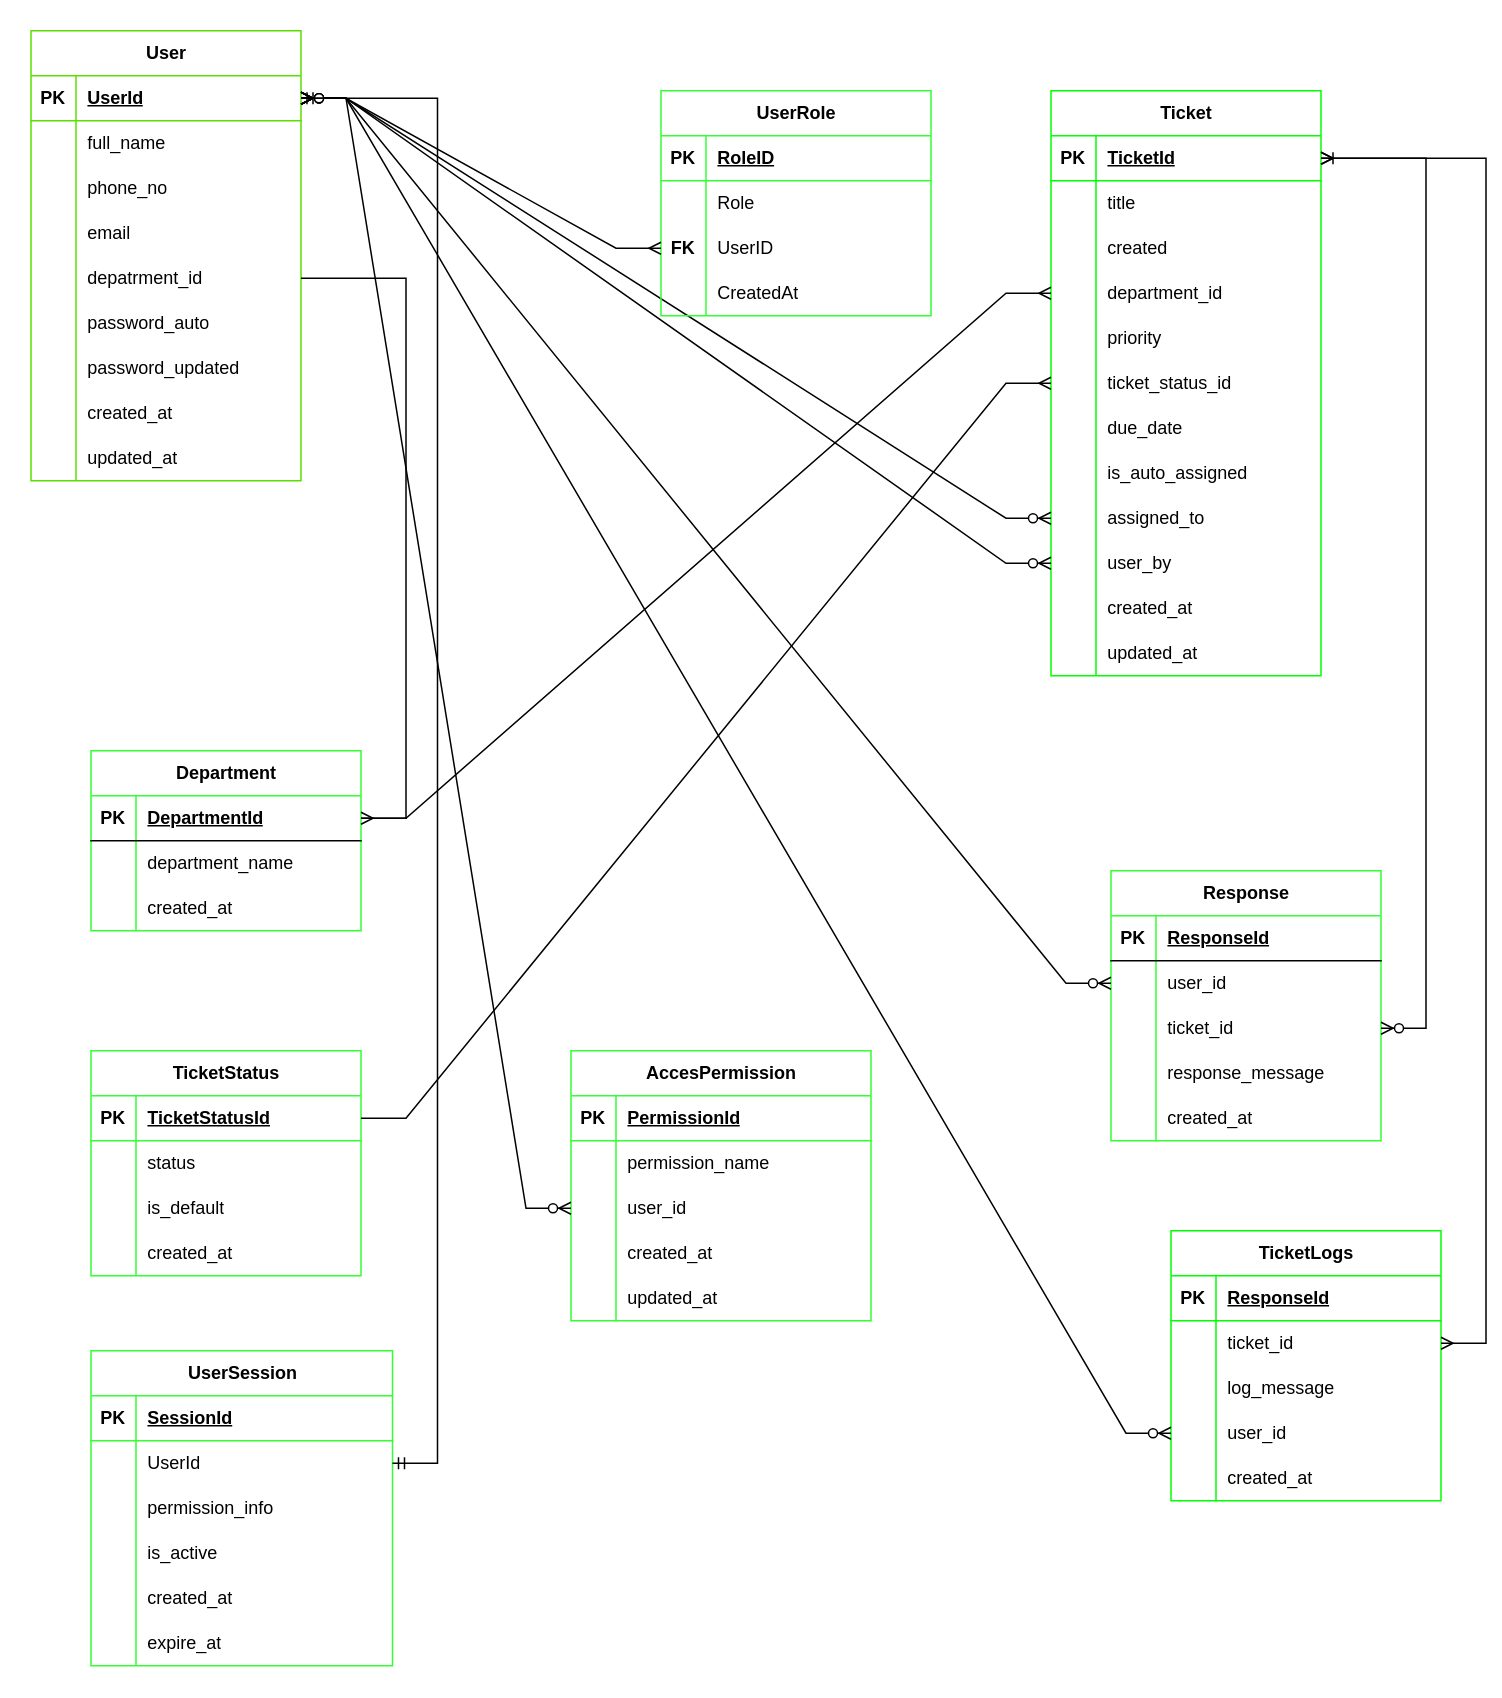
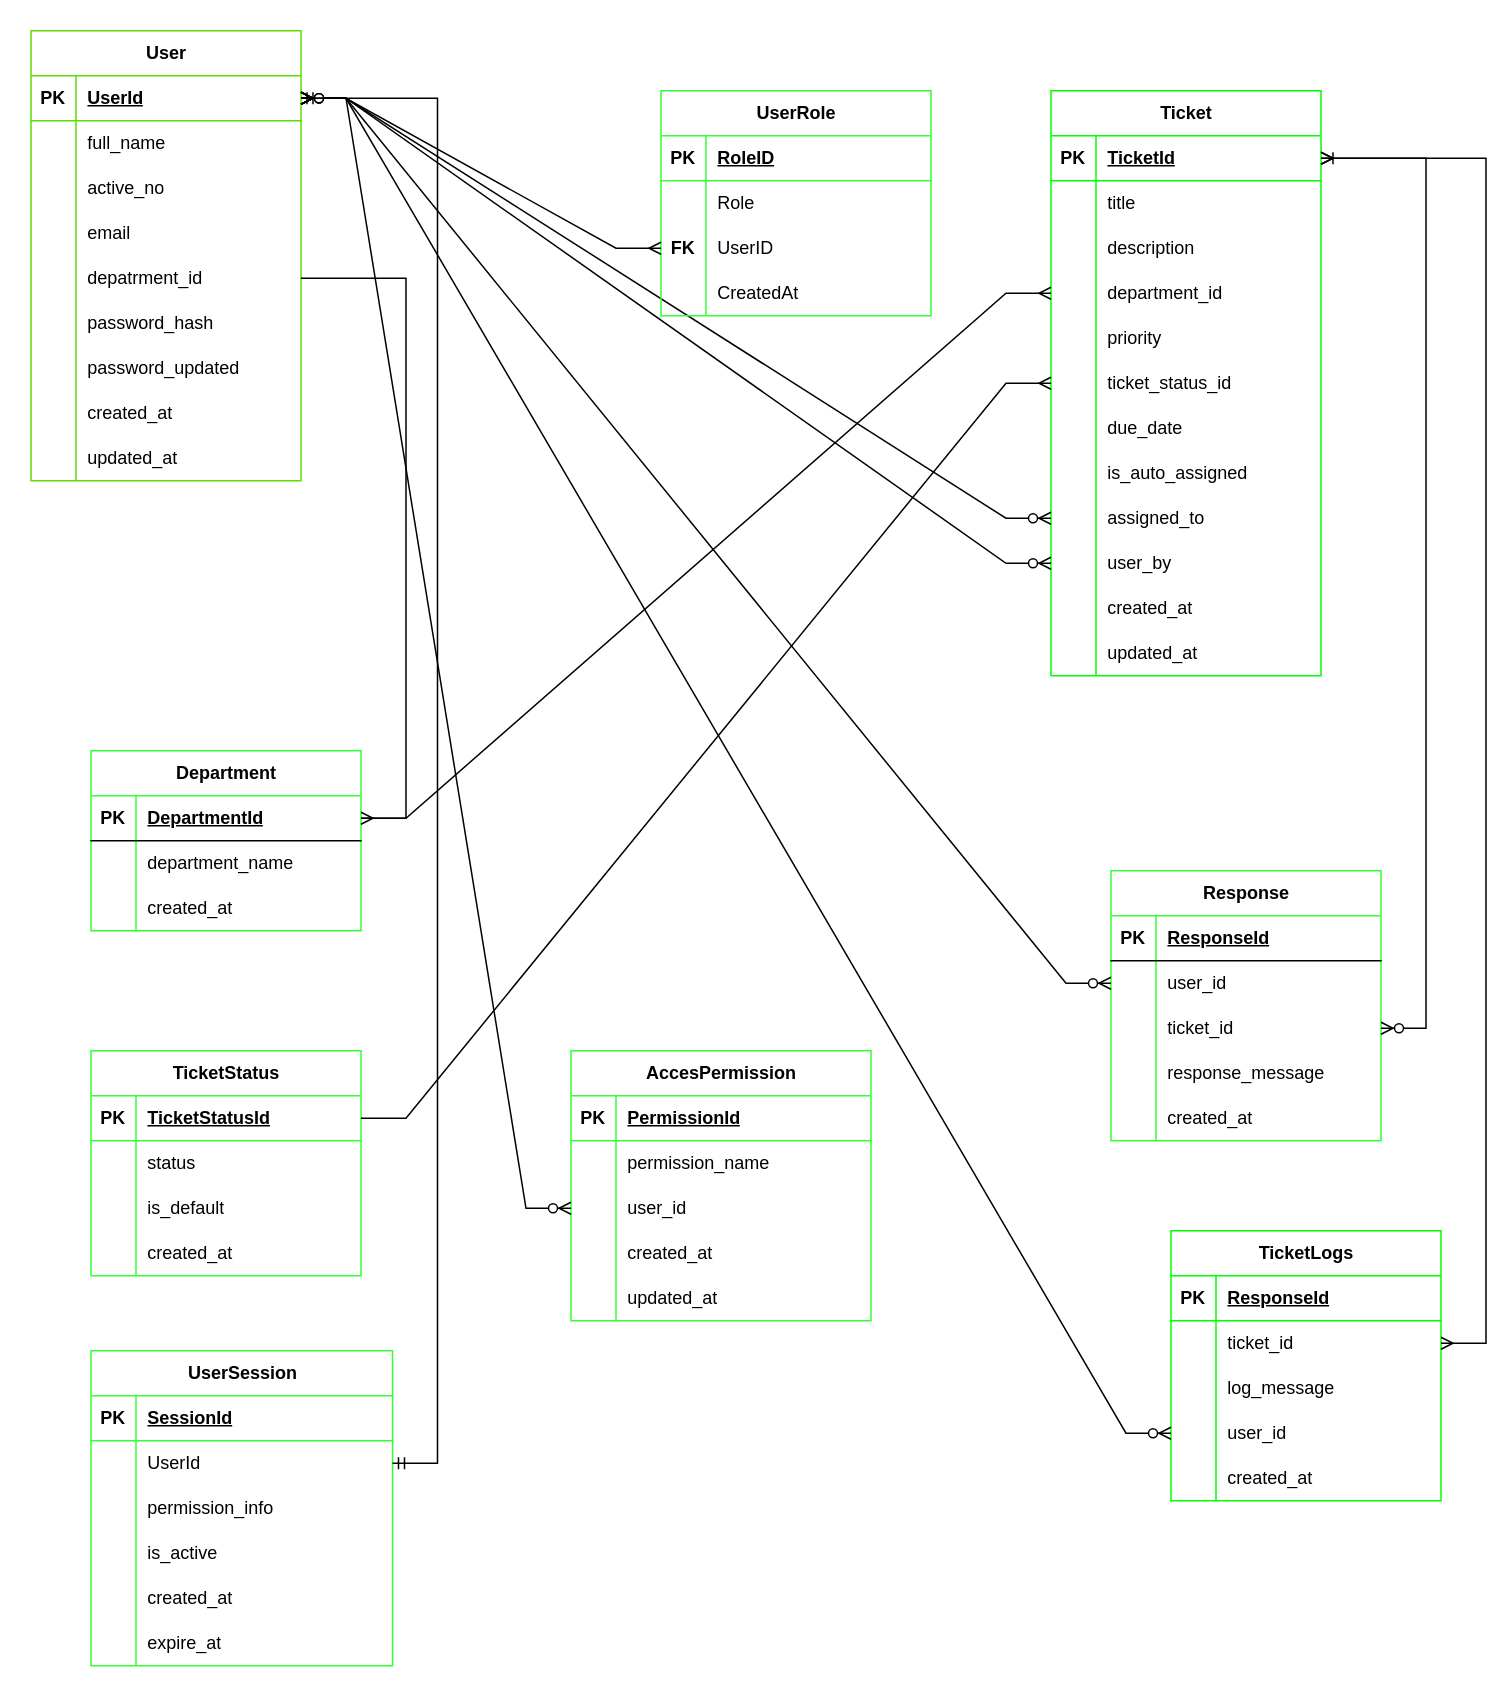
(128, 188) -> (131, 188)
(1143, 248) -> (1159, 248)
(153, 323) -> (153, 323)
